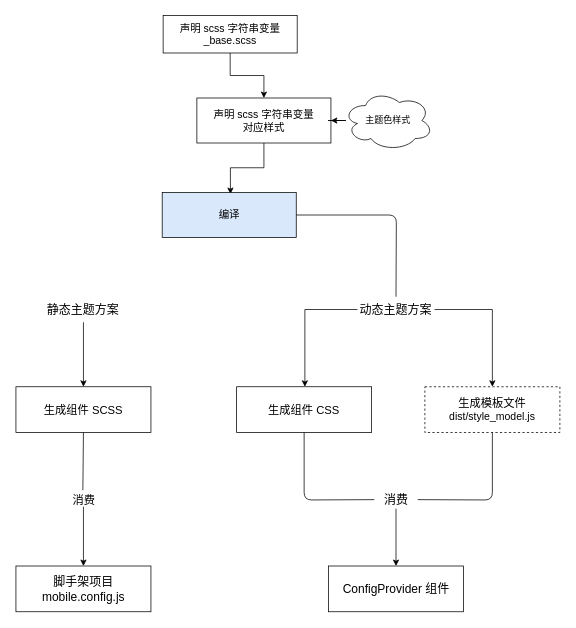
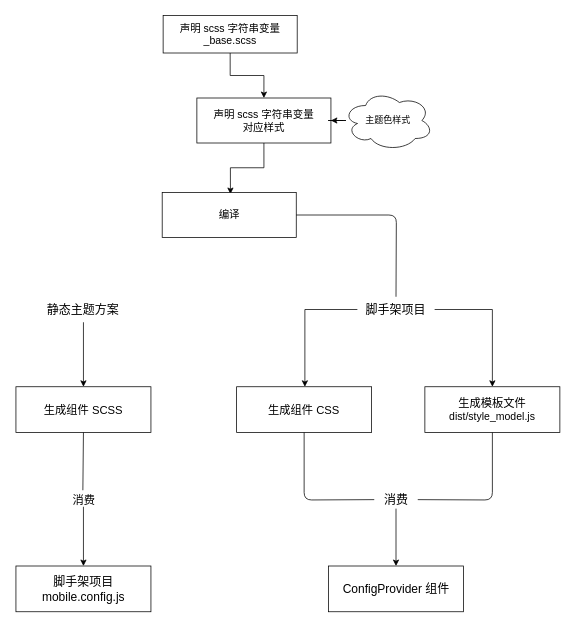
(229, 215) -> (229, 215)
(396, 309) -> (396, 309)
(492, 410) -> (492, 410)
